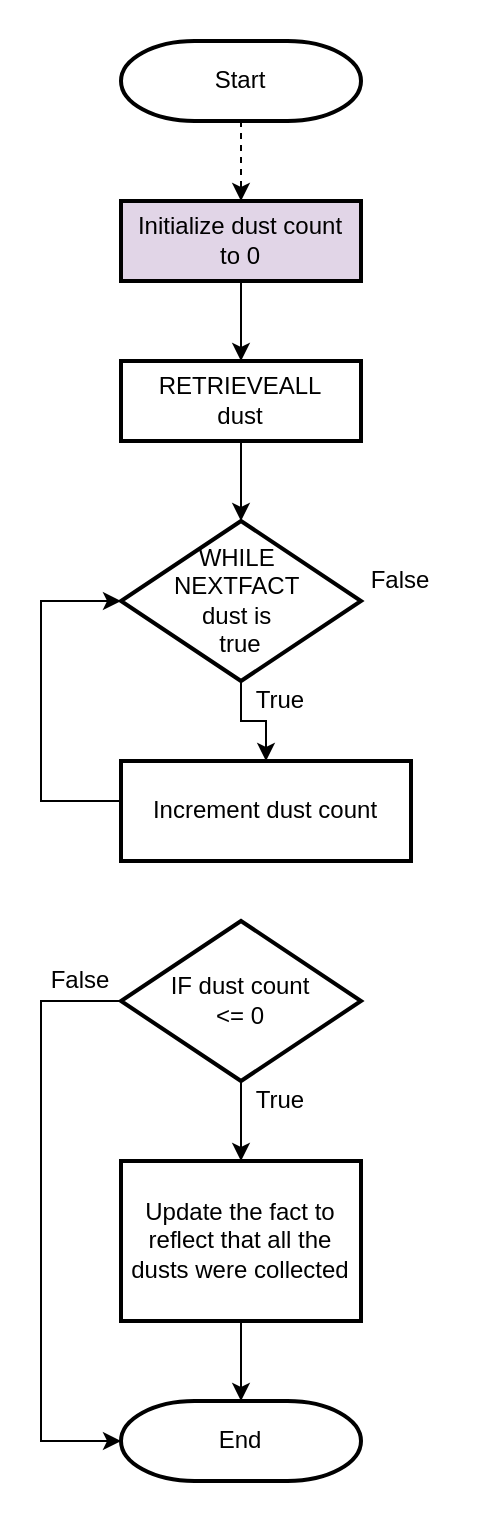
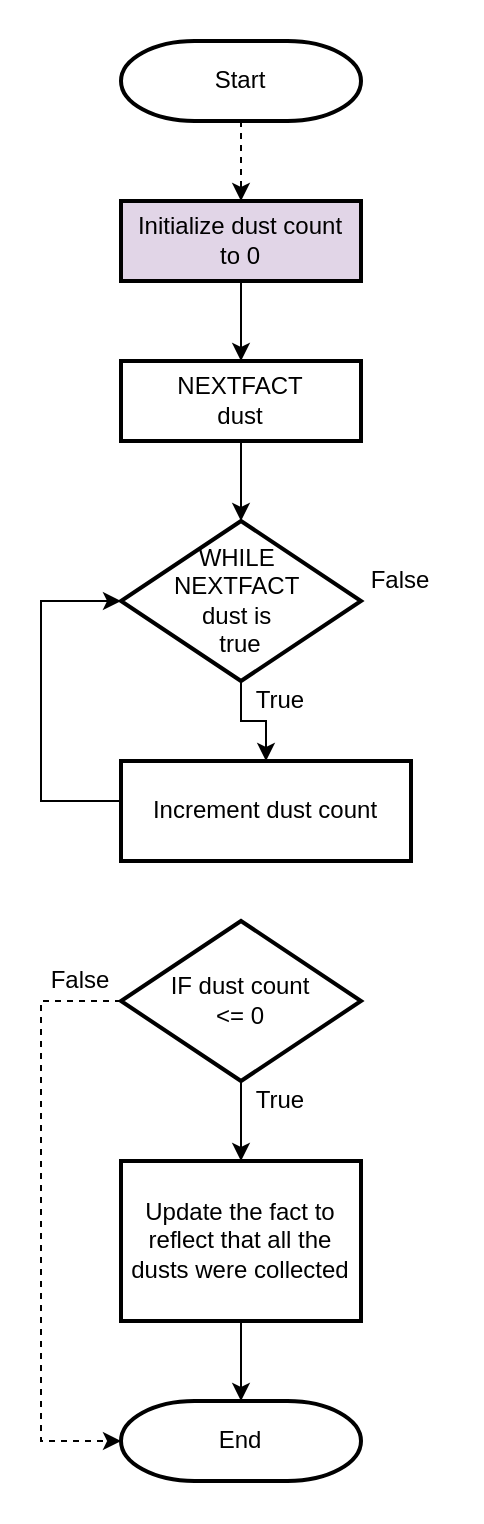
(241, 401) -> (241, 401)
(41, 1217) -> (41, 1217)
